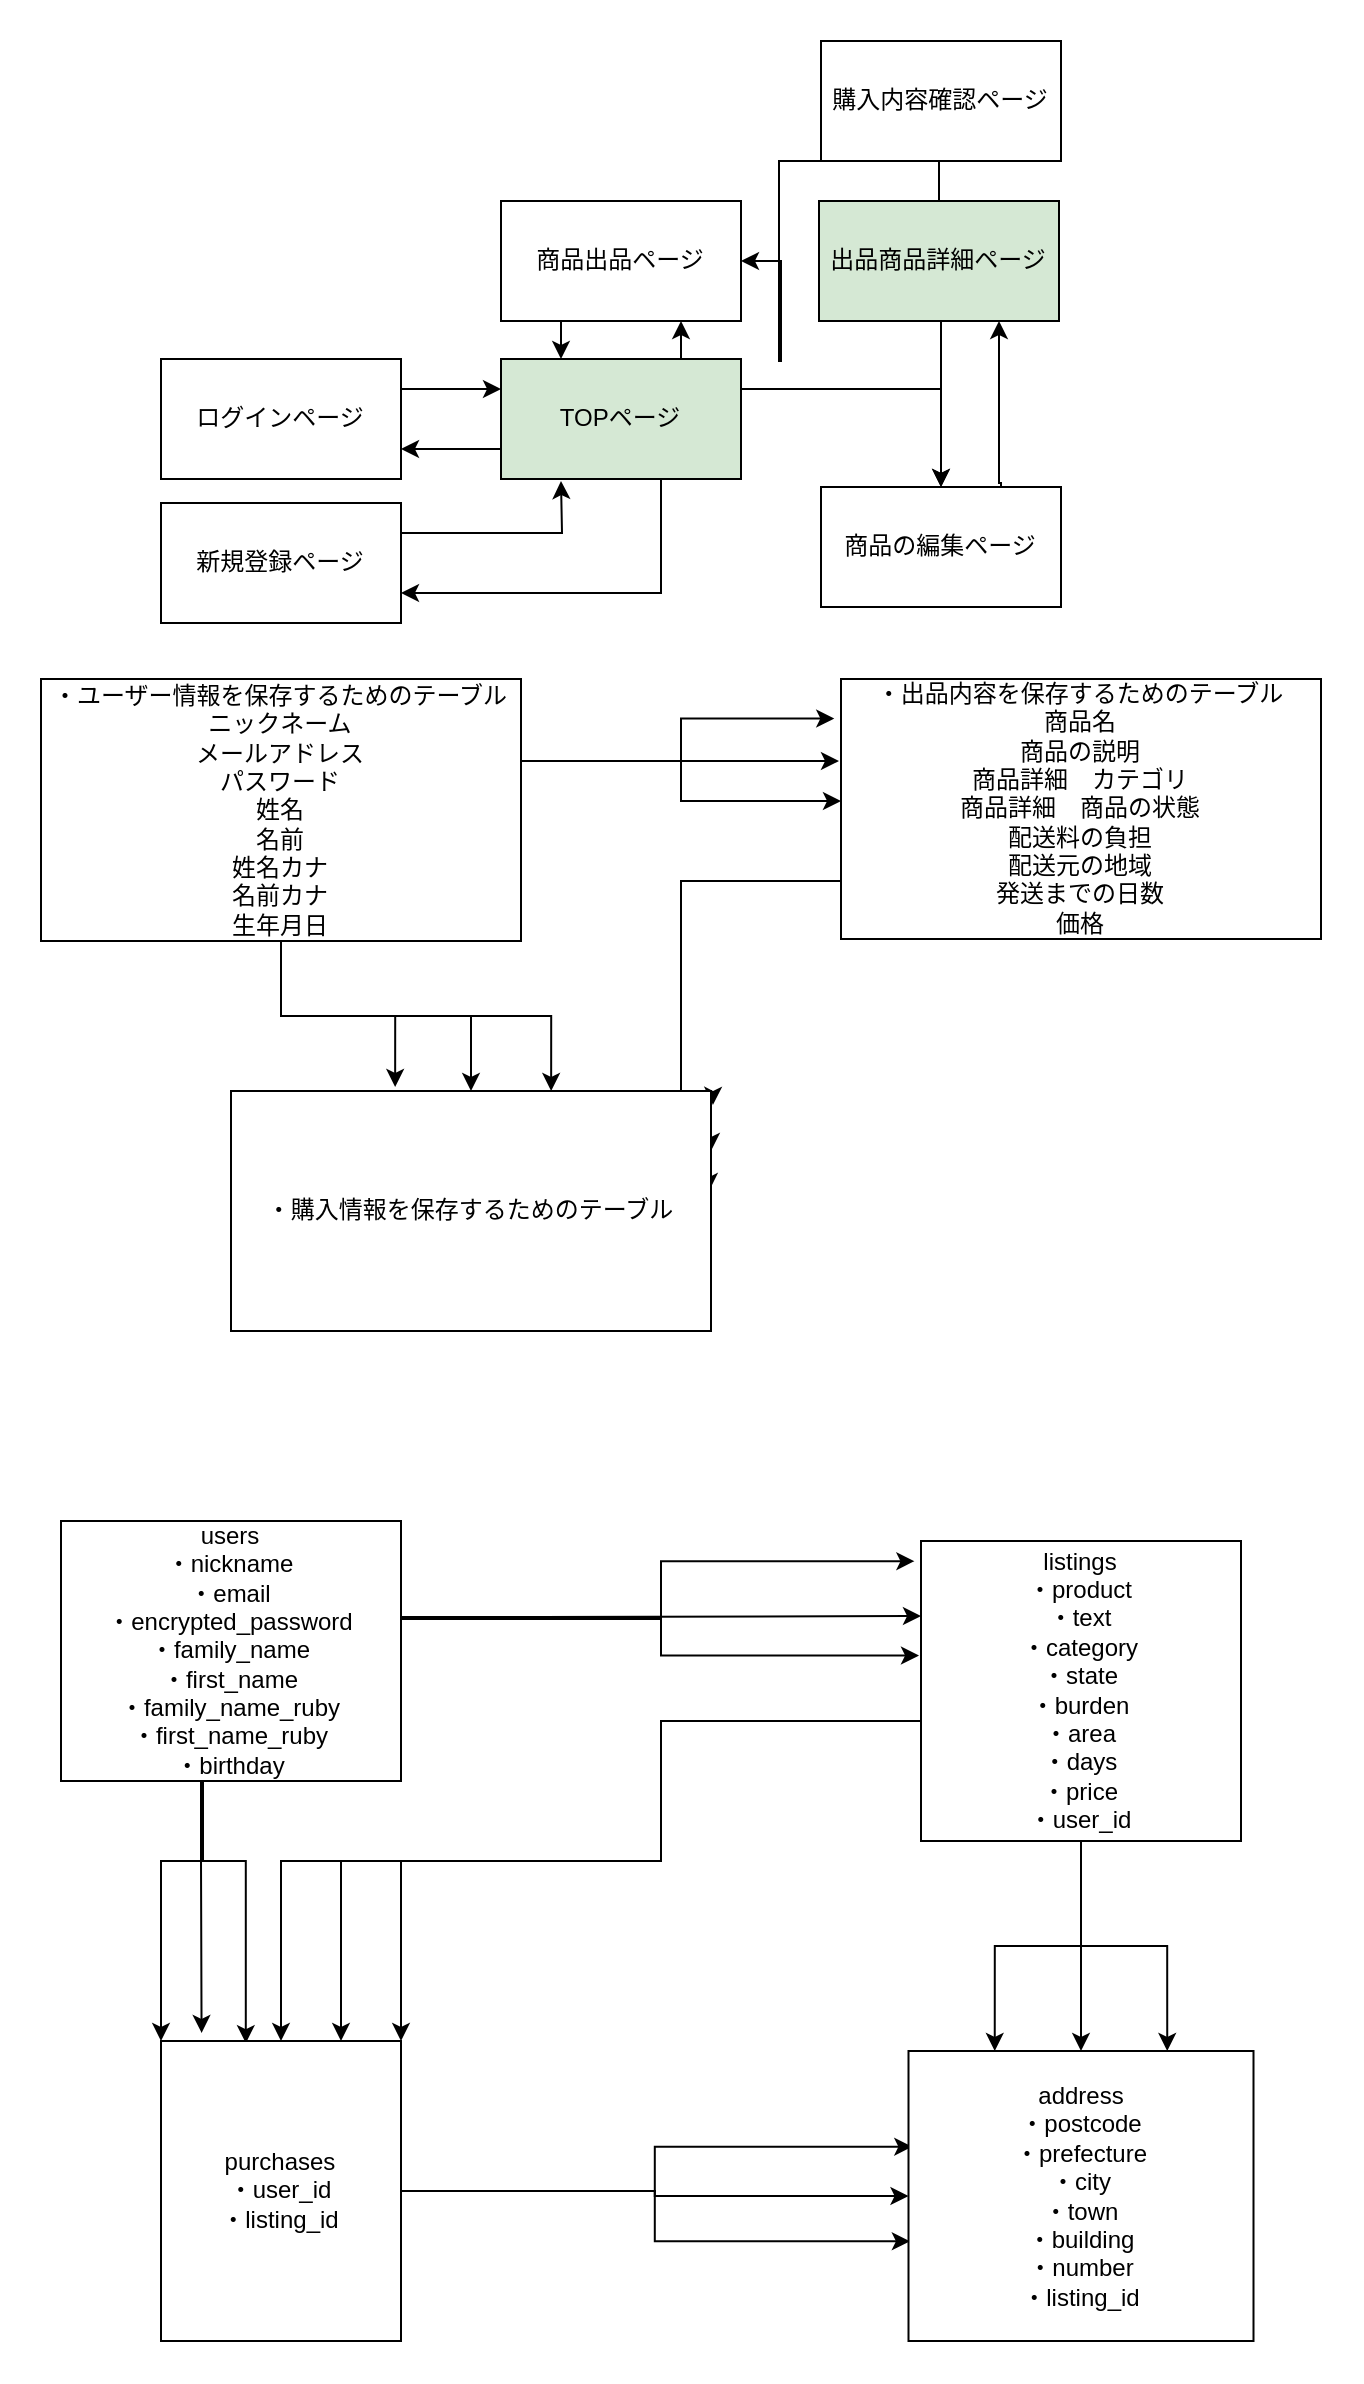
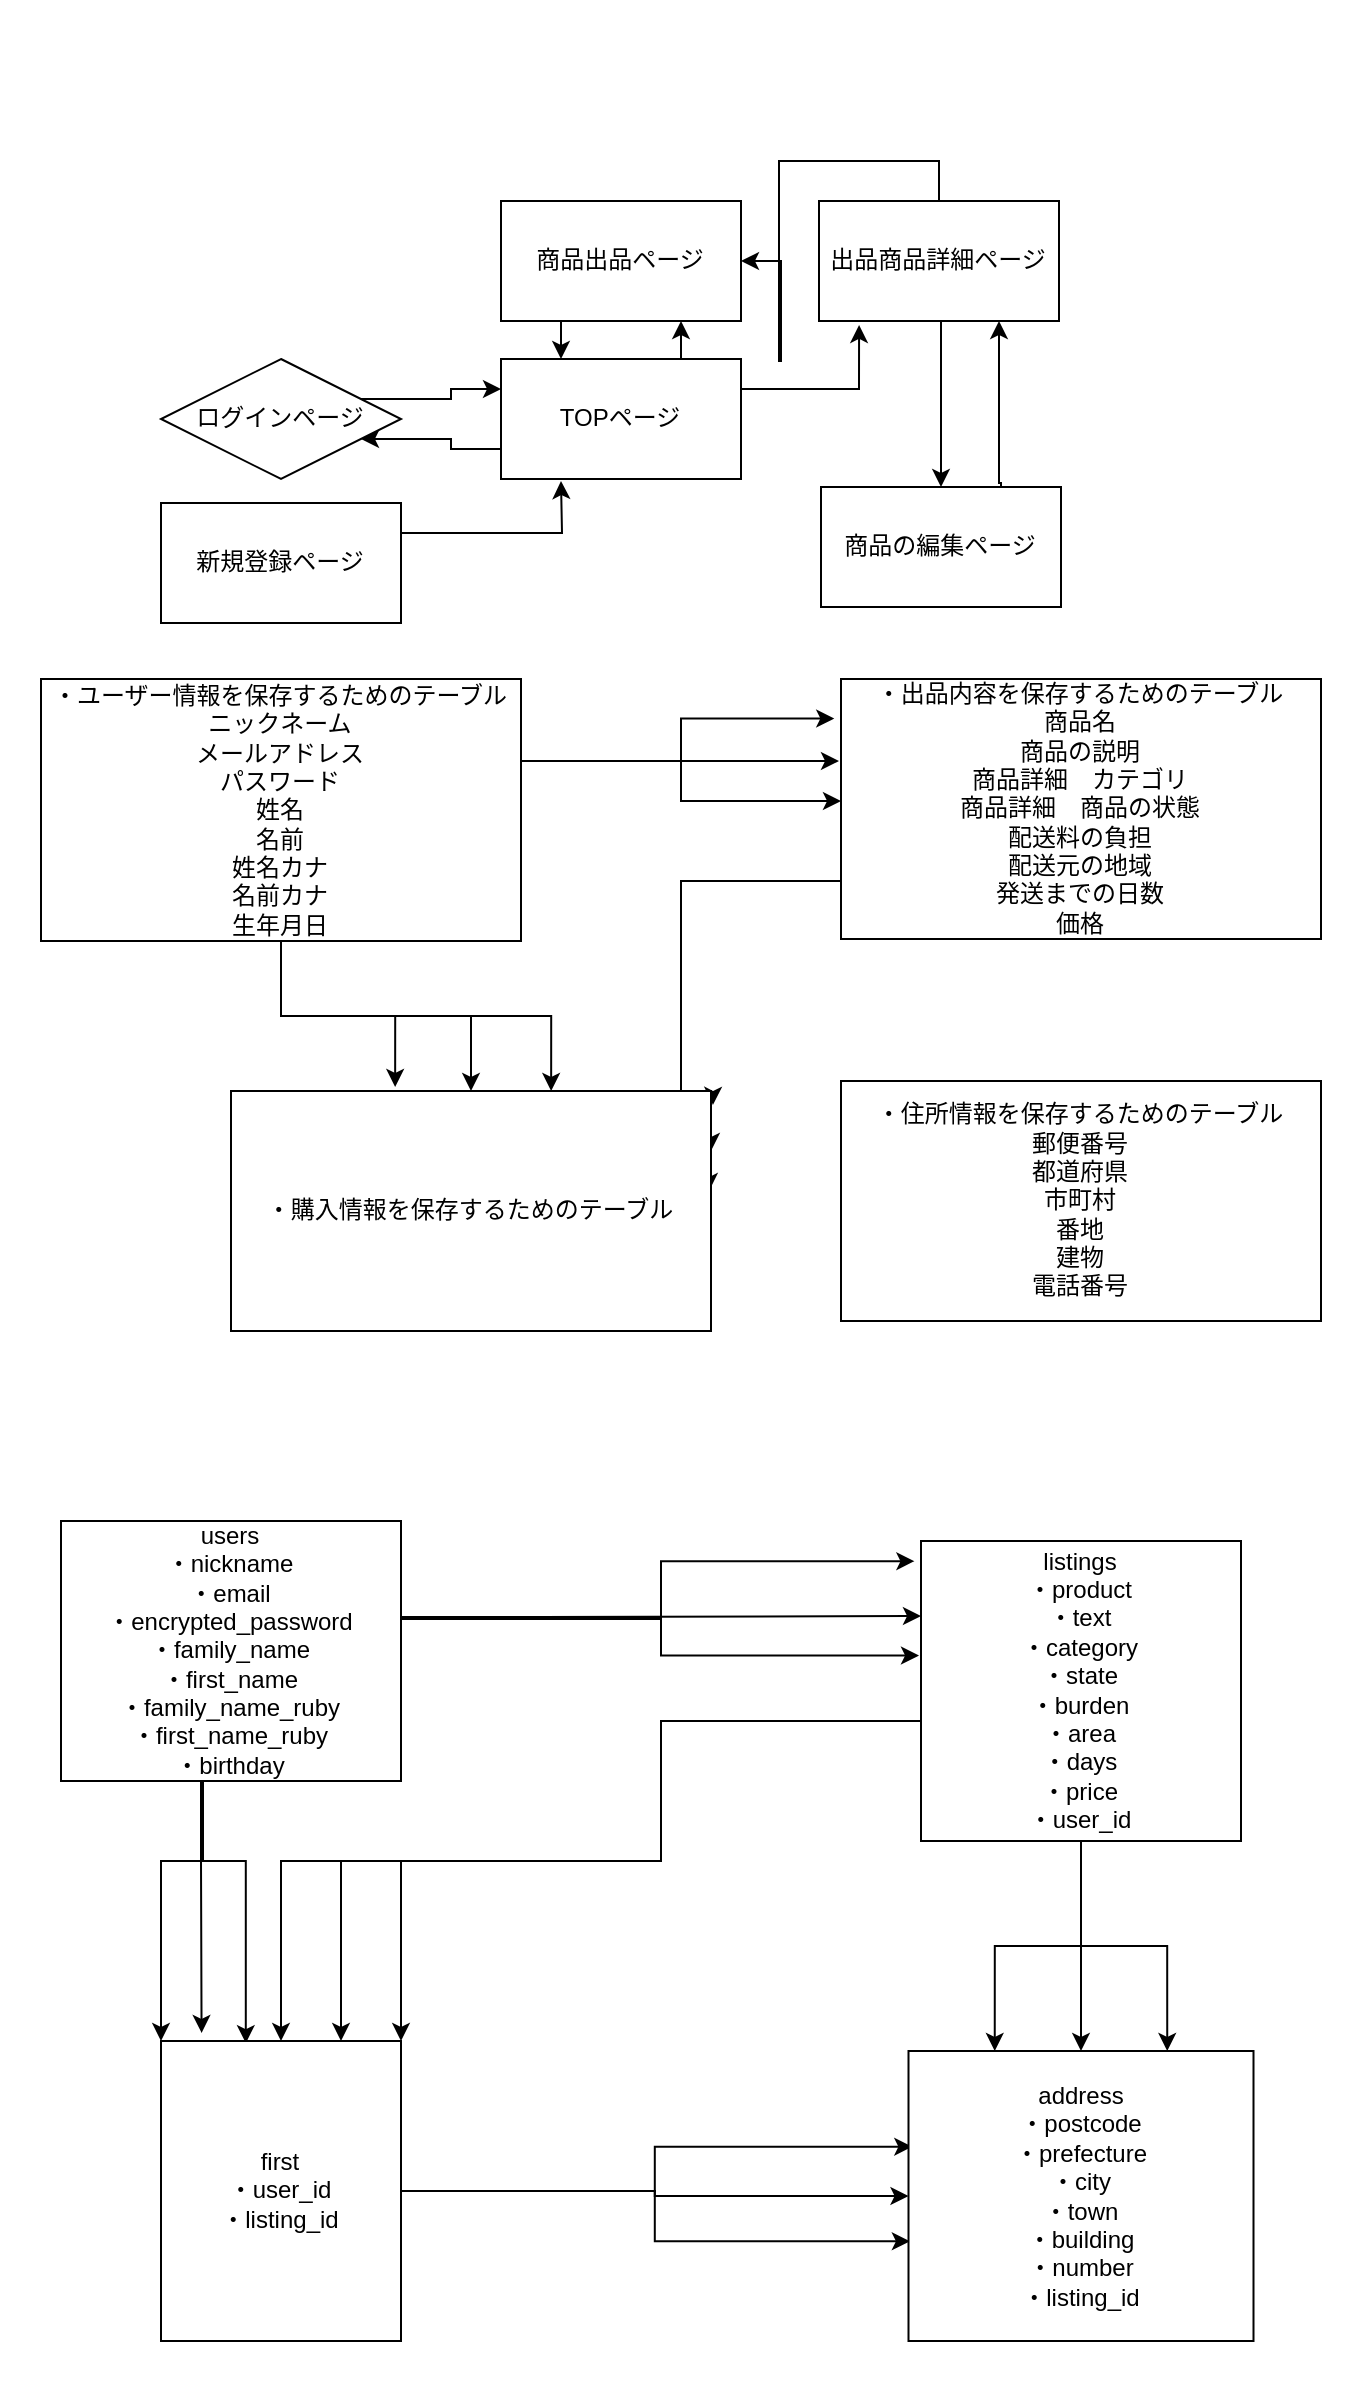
(941, 101) -> none
(939, 261) -> (939, 261)
(897, 389) -> (859, 365)
(281, 419) -> (281, 419)
(621, 419) -> (621, 419)
(596, 593) -> none
none -> (1081, 1201)
(281, 2191) -> (281, 2191)
